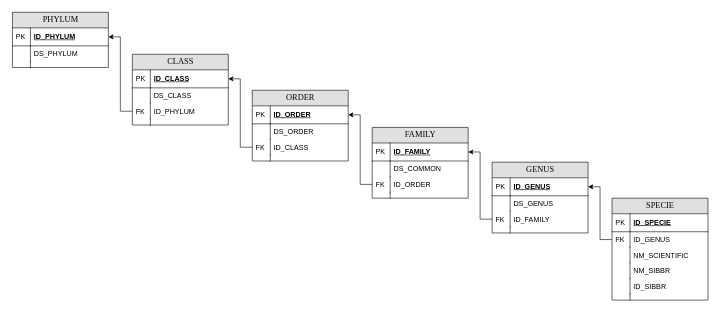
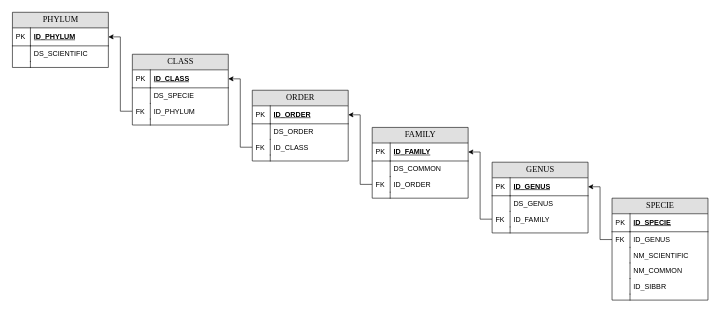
(52, 54) -> (60, 54)
(170, 96) -> (172, 96)
(650, 272) -> (652, 272)
